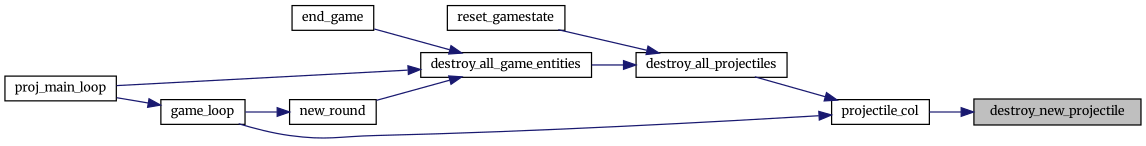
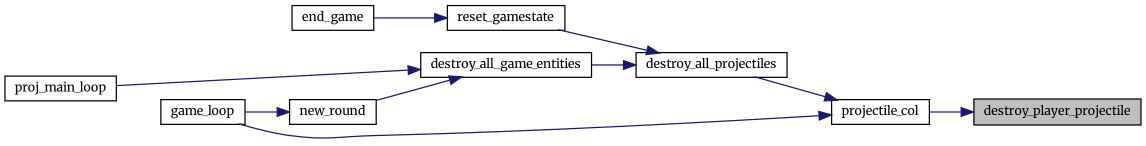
(412, 39) -> (404, 18)
(133, 100) -> none
(1057, 112) -> (1057, 112)
